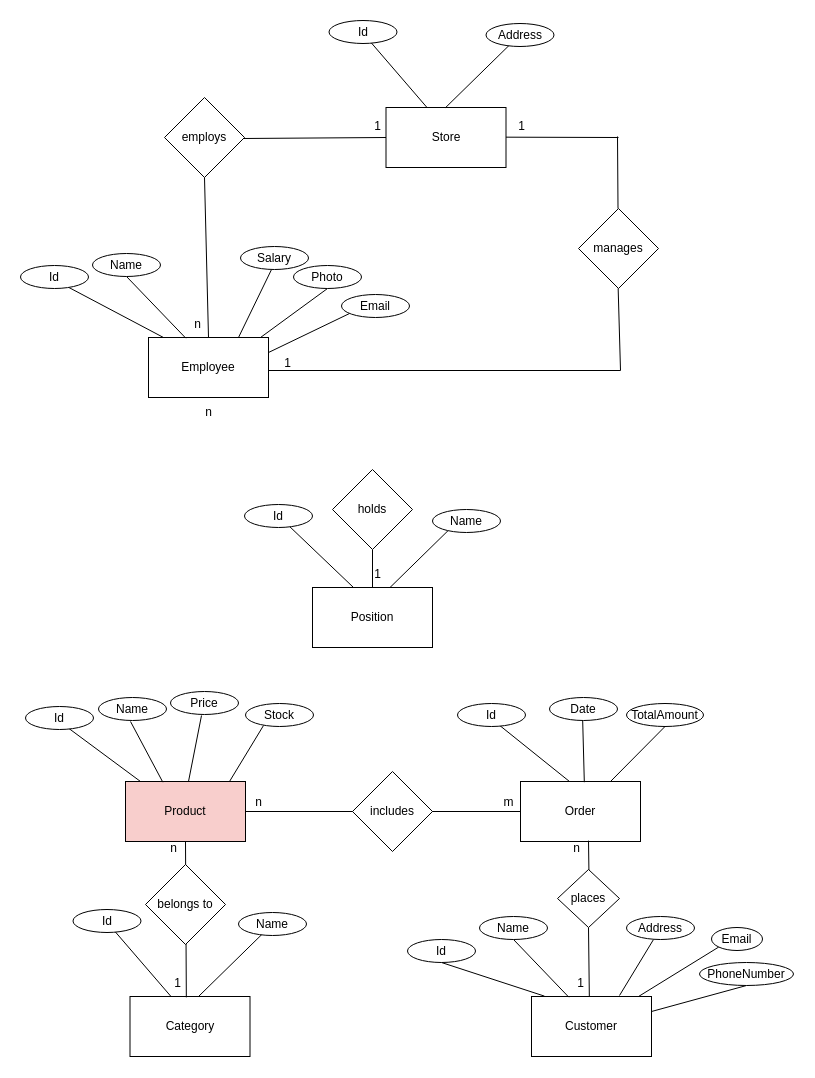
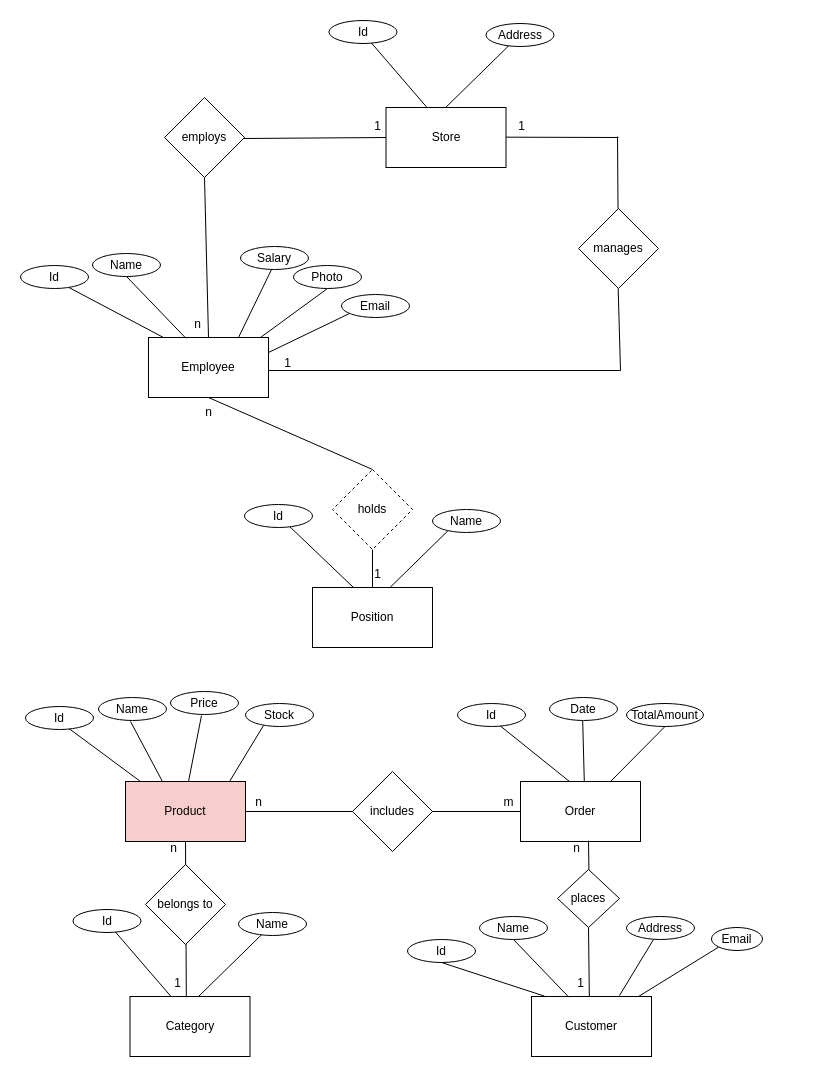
none -> (291, 434)
(373, 510) -> (373, 510)
(747, 974) -> none
(699, 999) -> none
